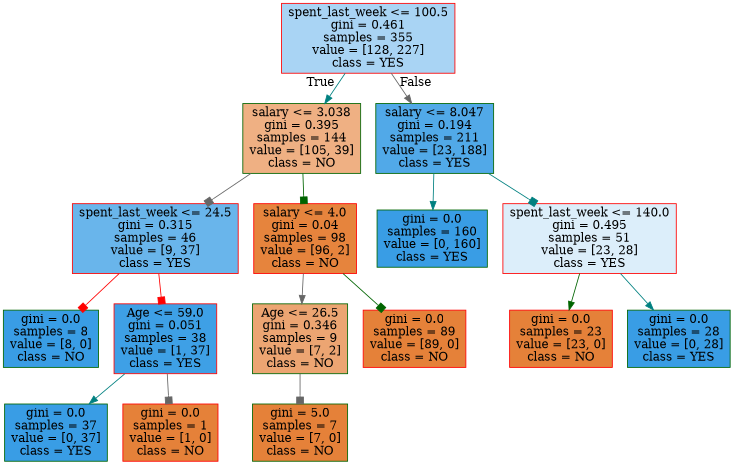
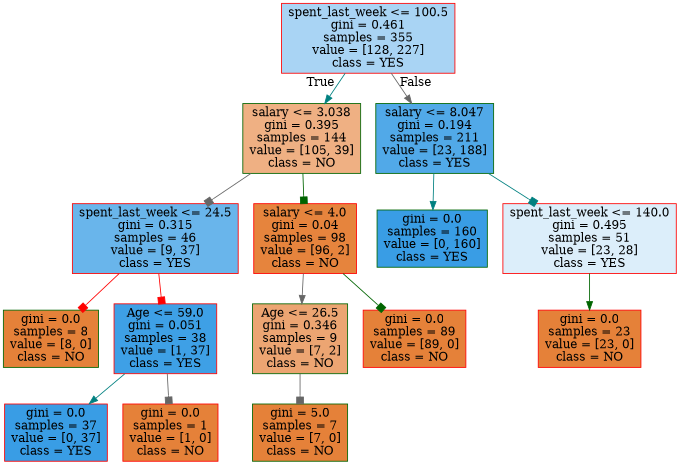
(51, 339) -> (51, 339)
(679, 339) -> none
(56, 433) -> (56, 433)
